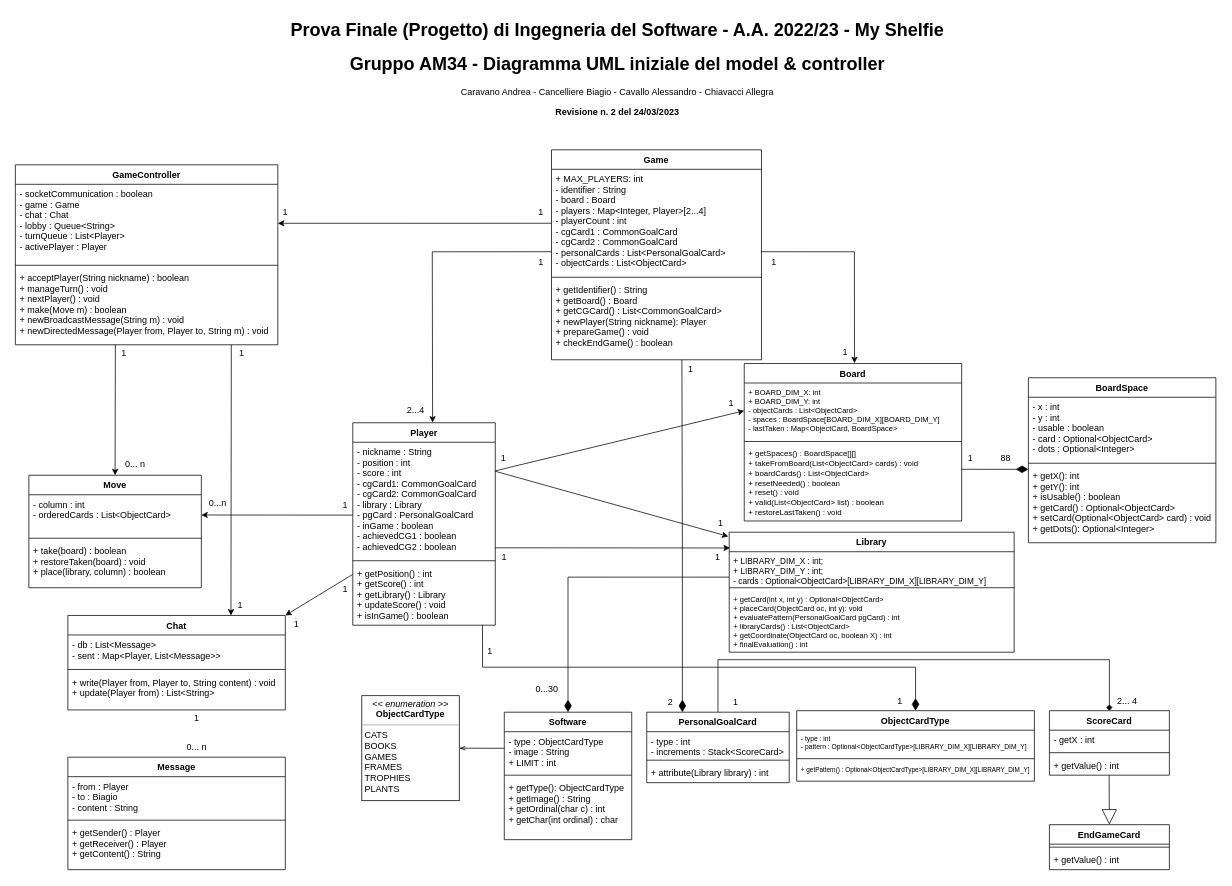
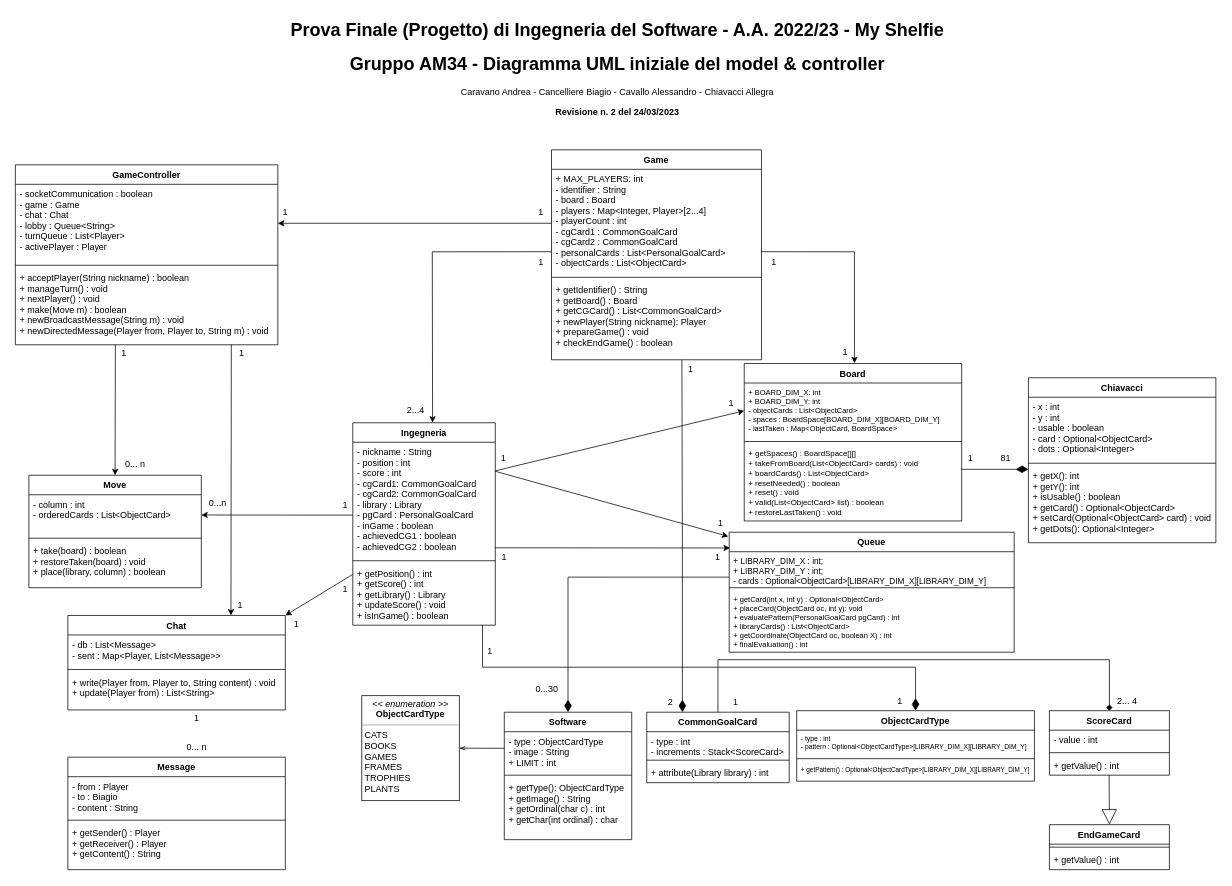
(1122, 388) -> (1122, 388)
(424, 433) -> (424, 433)
(1006, 459) -> (1006, 459)
(872, 542) -> (872, 542)
(718, 722) -> (718, 722)
(1078, 740) -> (1079, 740)
